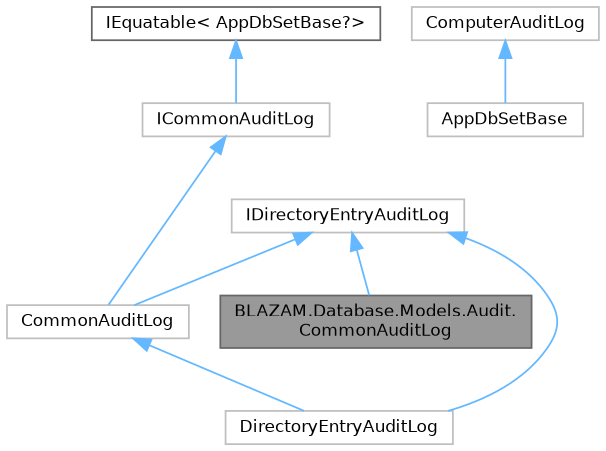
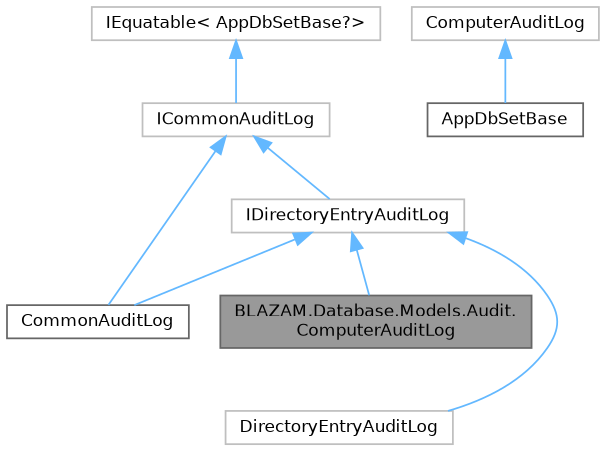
(236, 24) -> (236, 24)
(505, 120) -> (505, 120)
none -> (299, 173)
(98, 322) -> (98, 322)
(376, 322) -> (376, 322)
(227, 378) -> none
